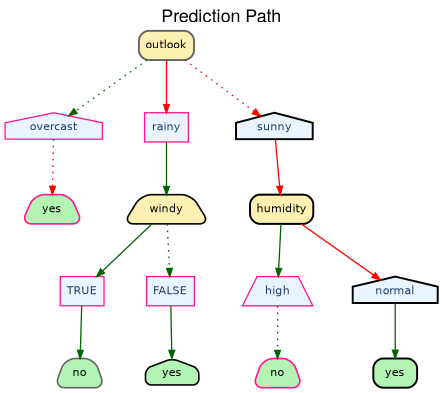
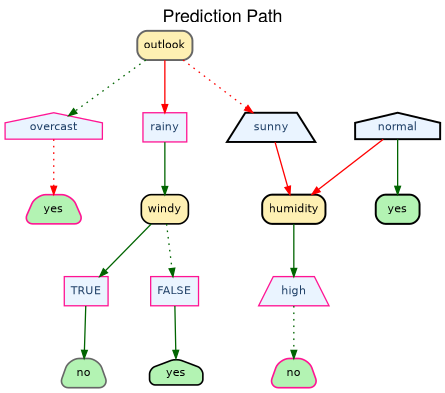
(274, 127) -> (271, 127)
(166, 209) -> (165, 209)
(337, 250) -> (351, 164)
